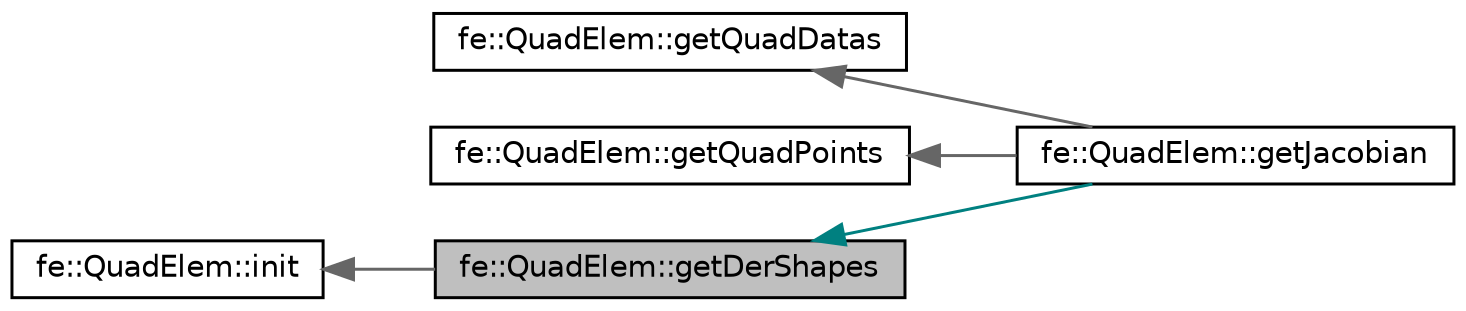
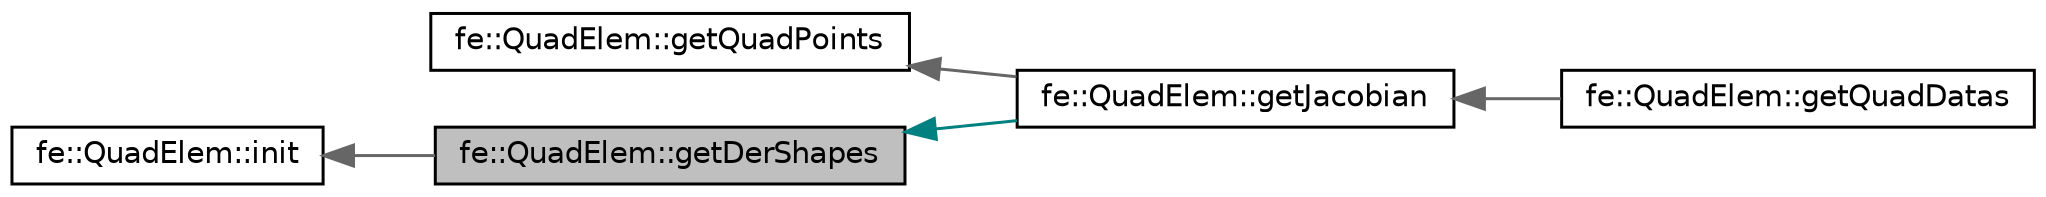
(968, 102) -> (1523, 99)
